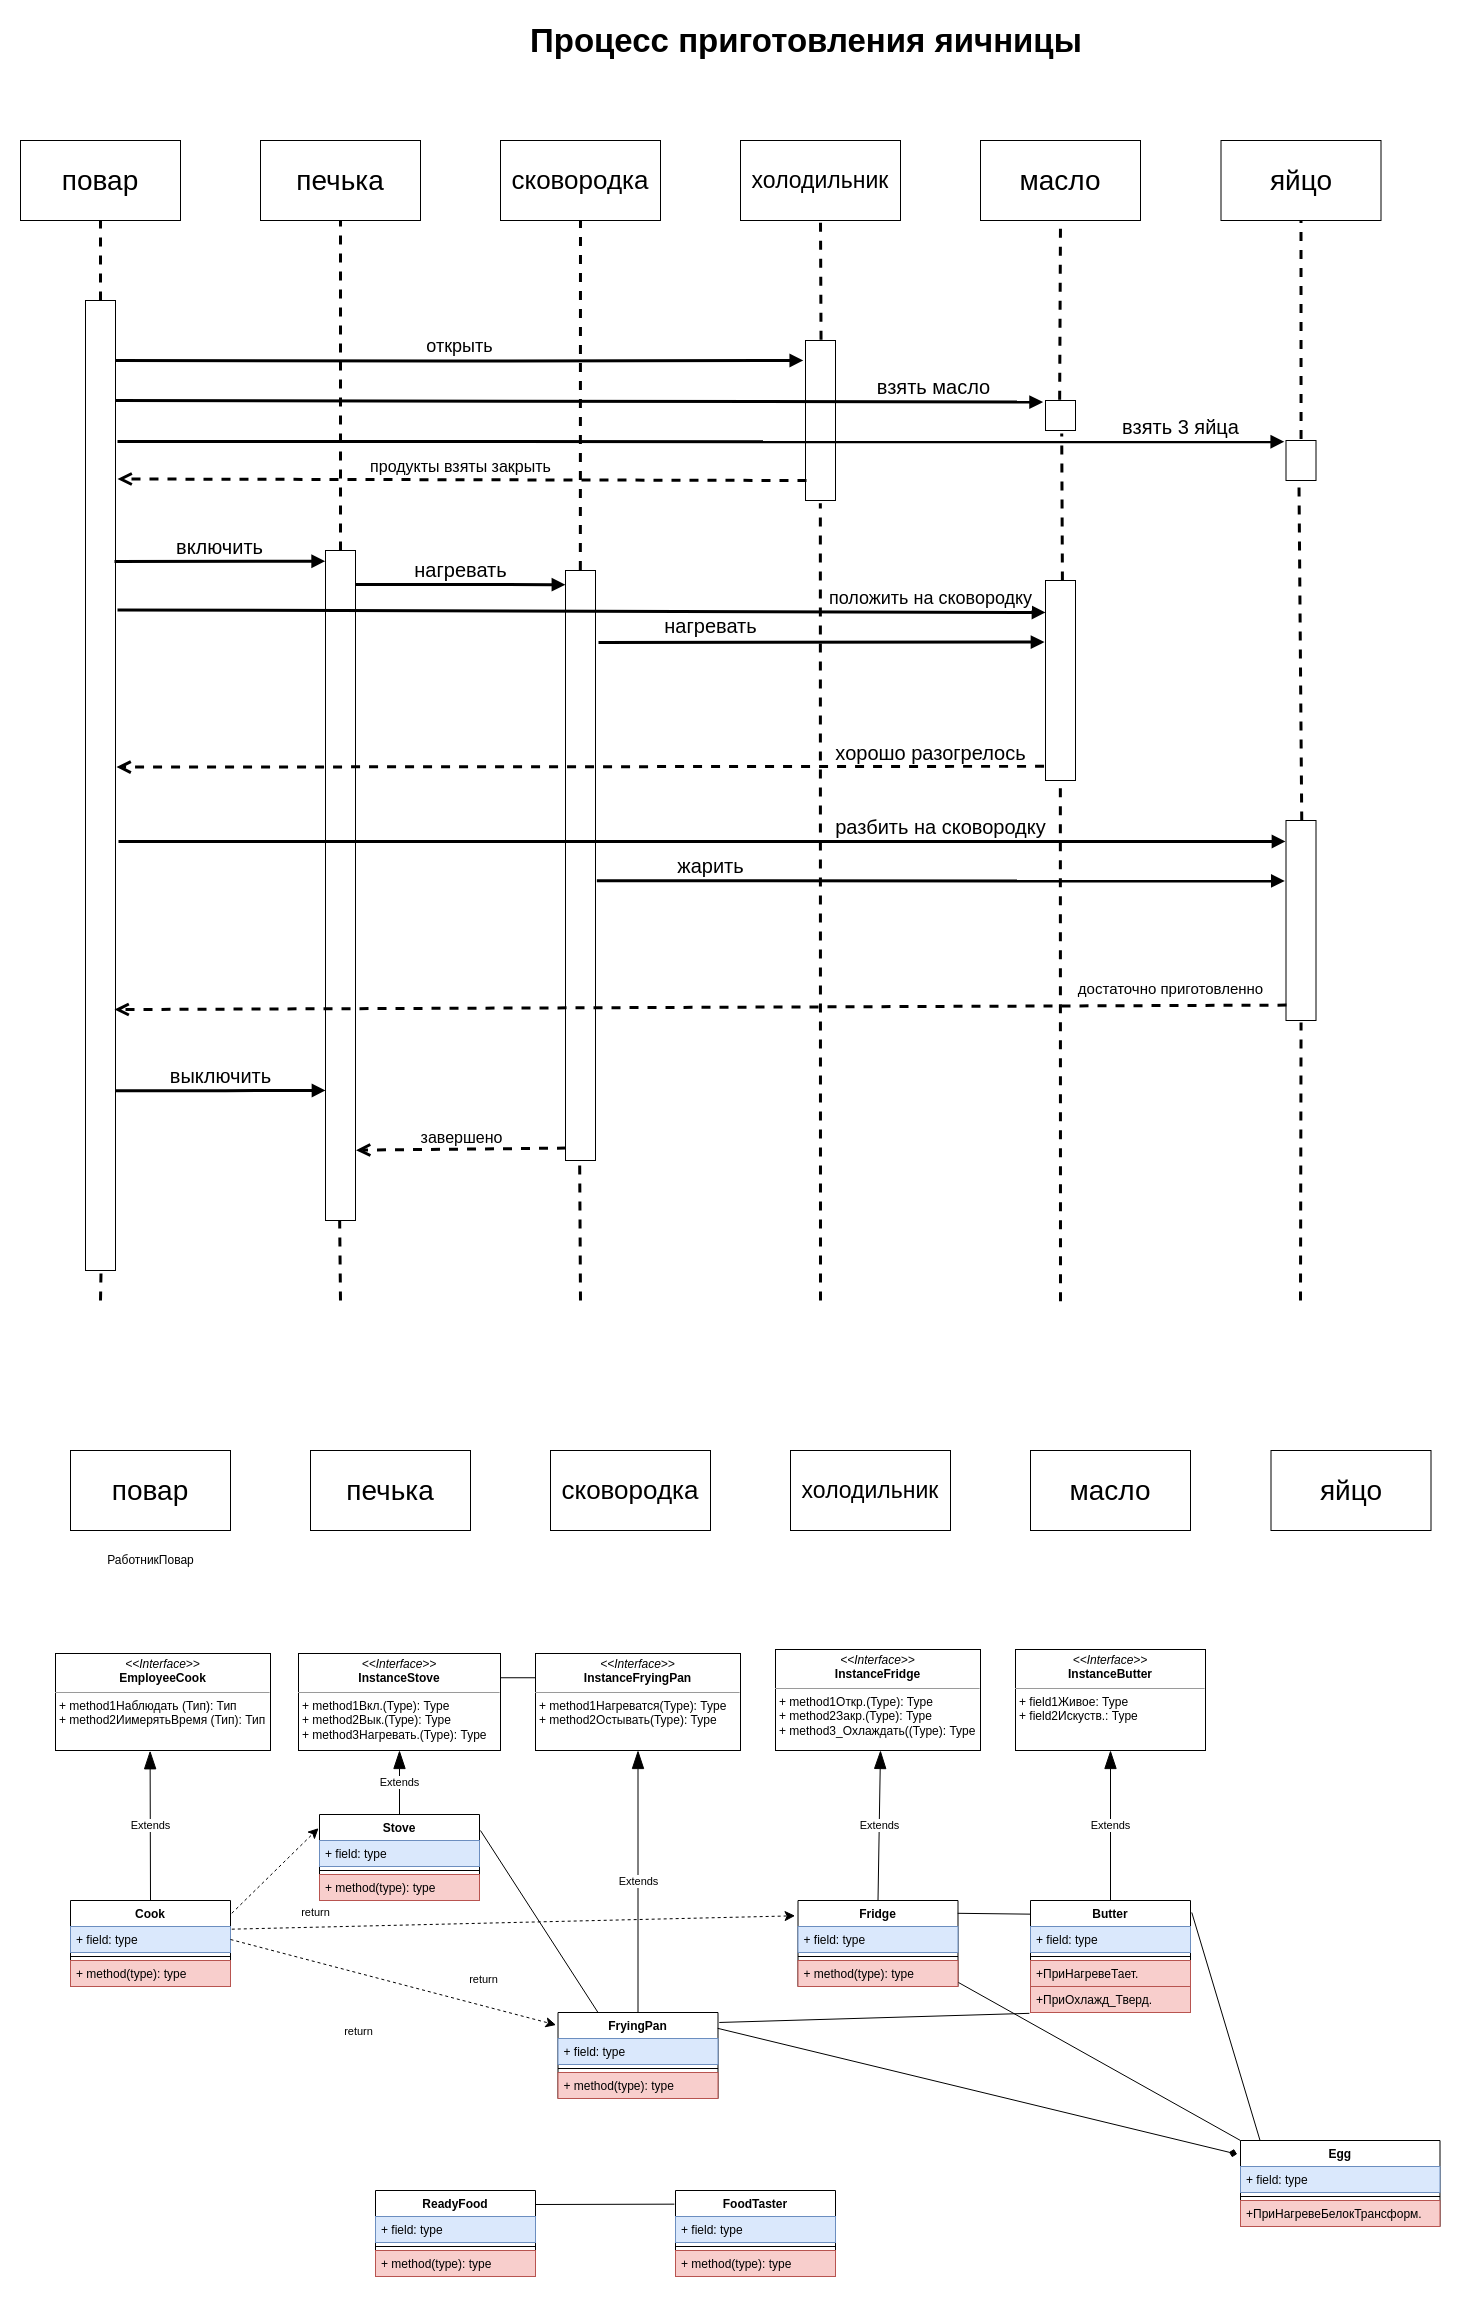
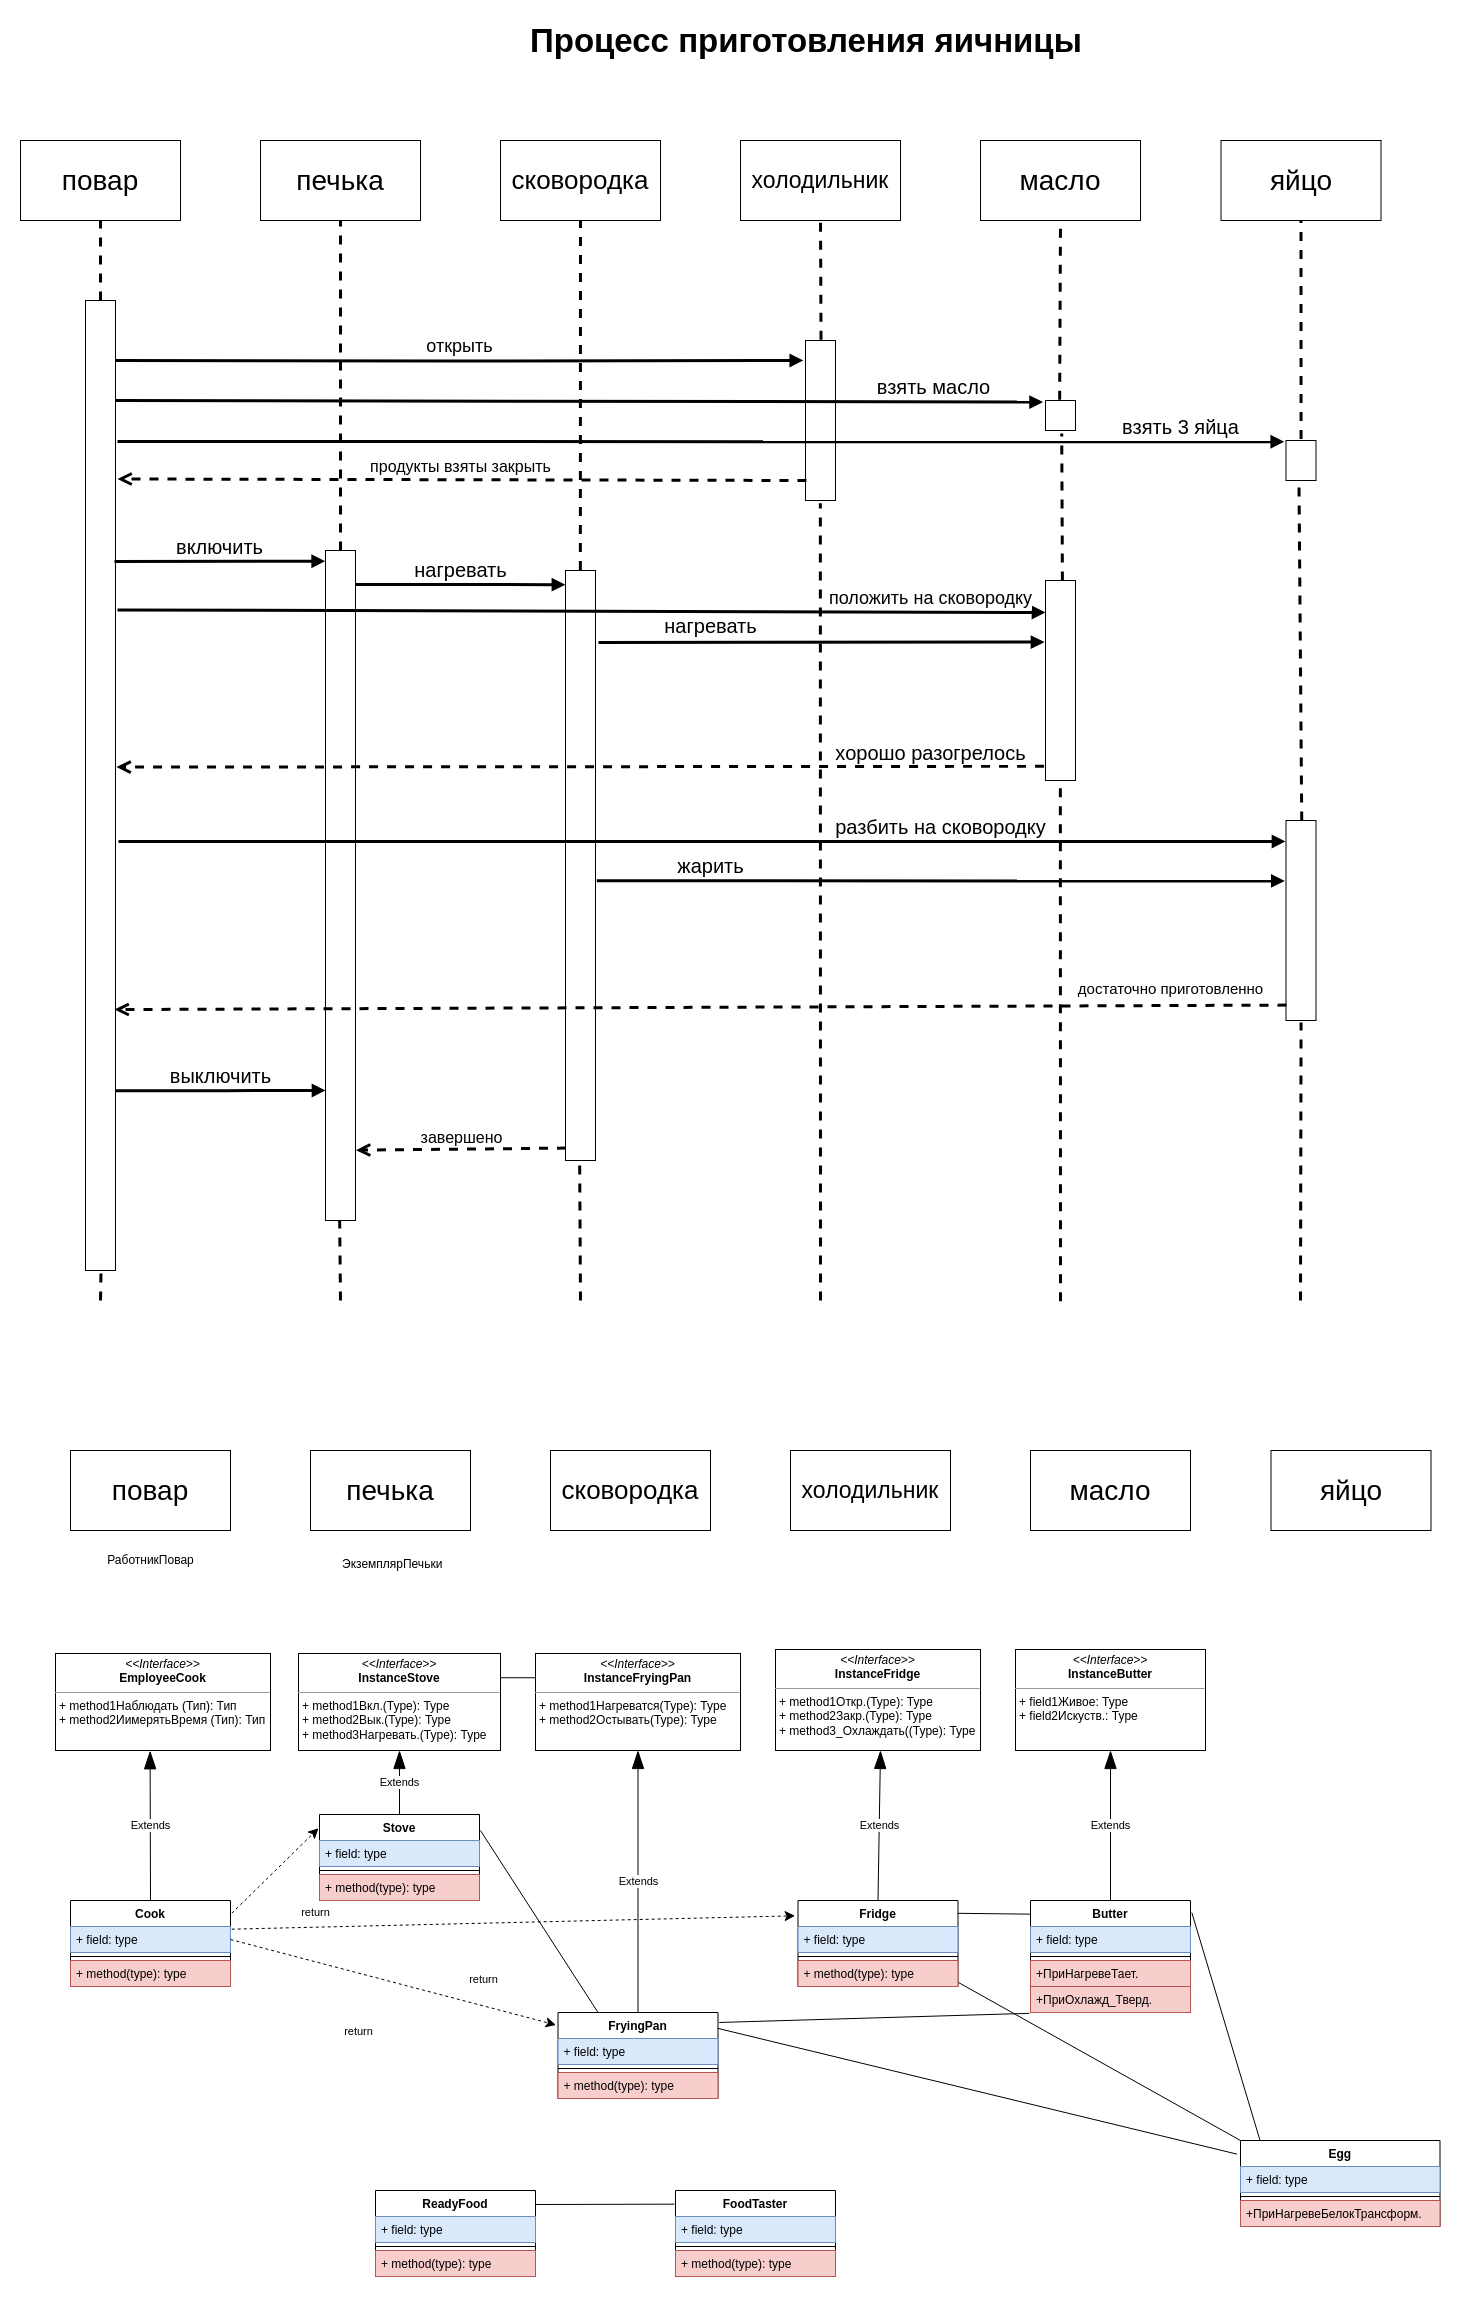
none -> (386, 1566)
(1229, 2152) -> (1232, 2153)
